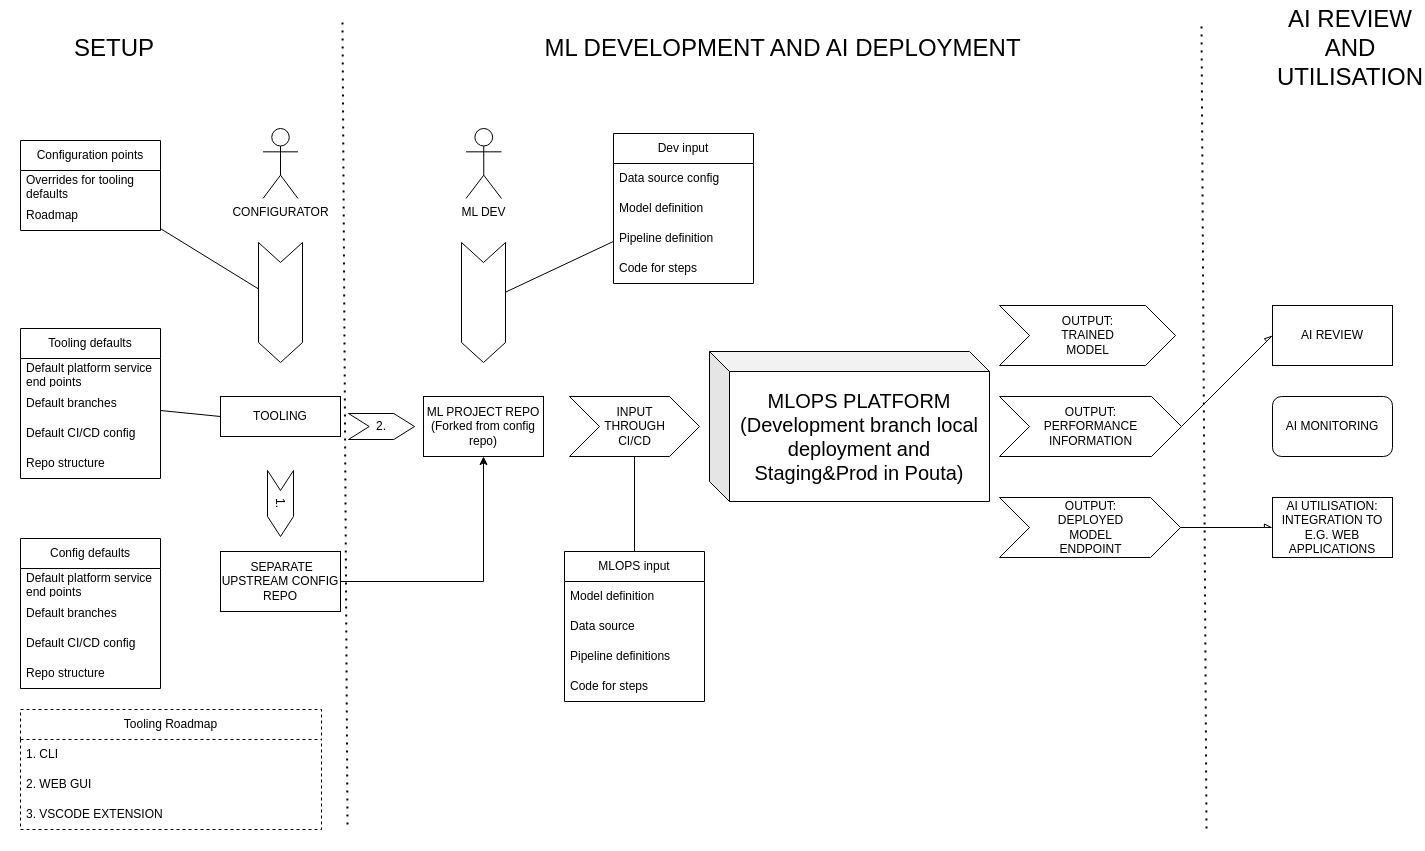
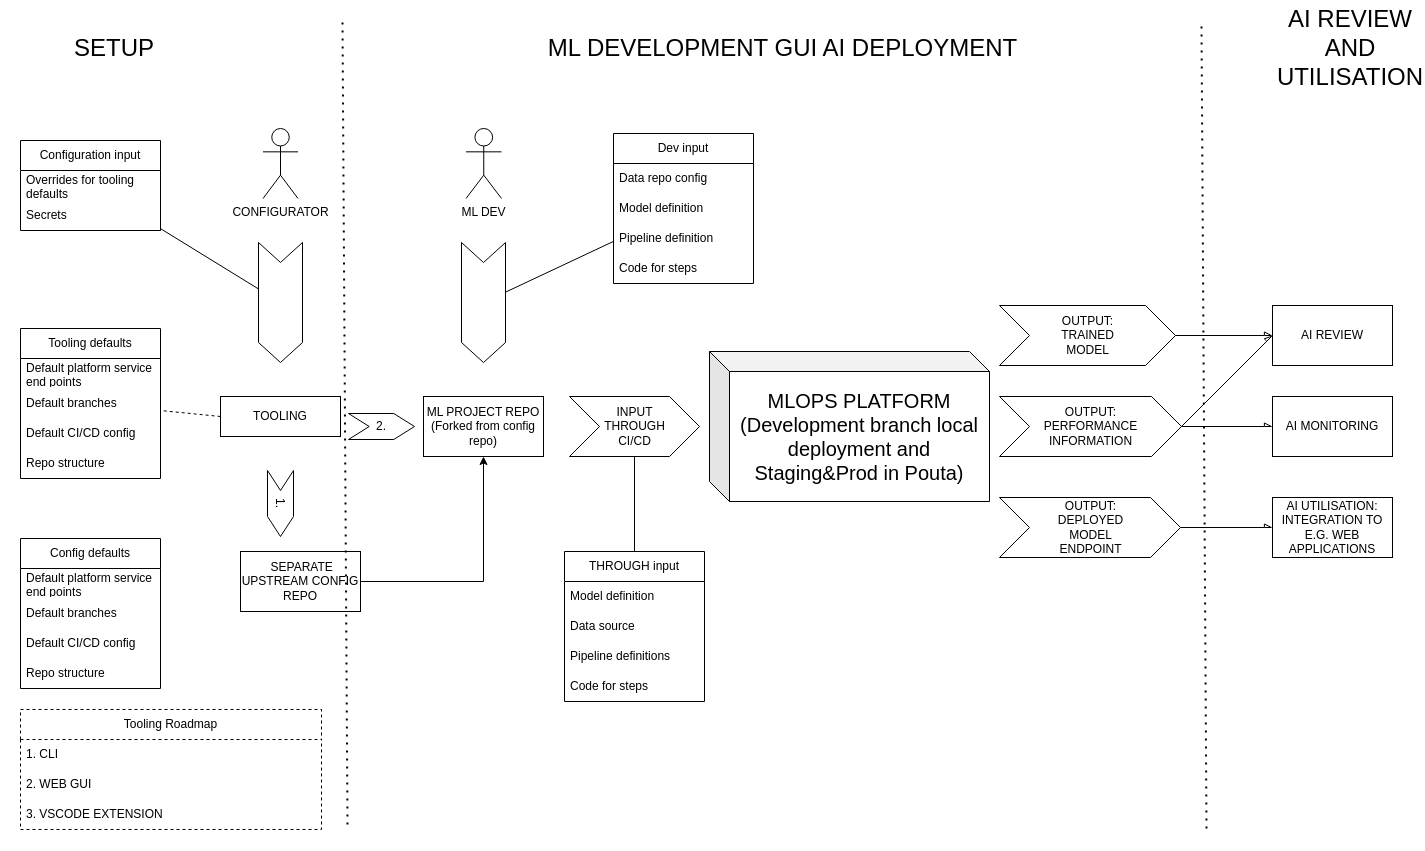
(783, 49) -> (783, 49)
(91, 156) -> (91, 156)
(675, 179) -> (669, 179)
(50, 216) -> (50, 216)
none -> (1220, 336)
(191, 414) -> (191, 414)
none -> (1224, 427)
(1333, 427) -> (1333, 427)
(635, 567) -> (635, 567)
(281, 582) -> (301, 582)
